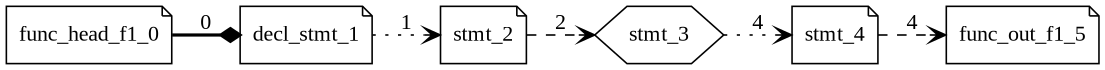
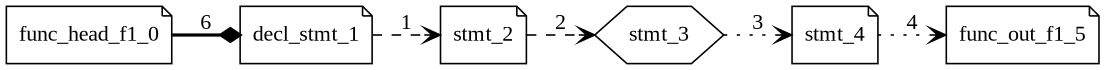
(206, 23) -> (206, 23)
(758, 23) -> (758, 23)
(398, 35) -> (398, 35)
(904, 35) -> (904, 35)
